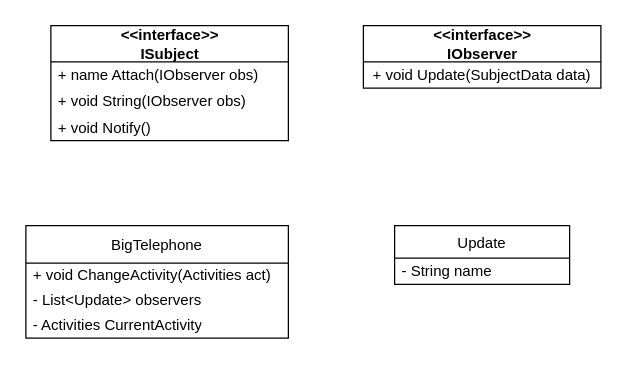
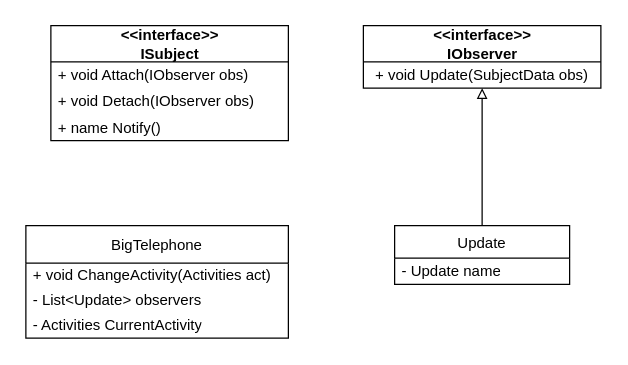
(170, 76) -> (168, 76)
(482, 76) -> (482, 76)
(166, 102) -> (168, 102)
(113, 128) -> (115, 128)
none -> (482, 161)
(451, 272) -> (453, 272)
